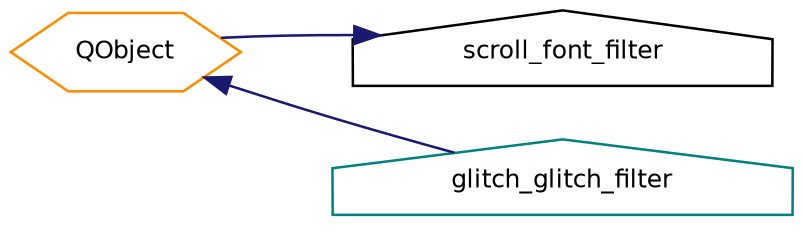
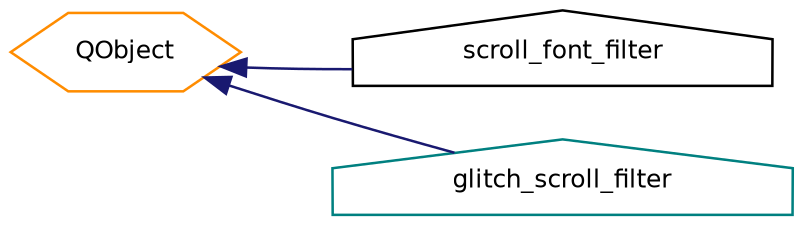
(287, 36) -> (299, 69)
(563, 181) -> (563, 181)
